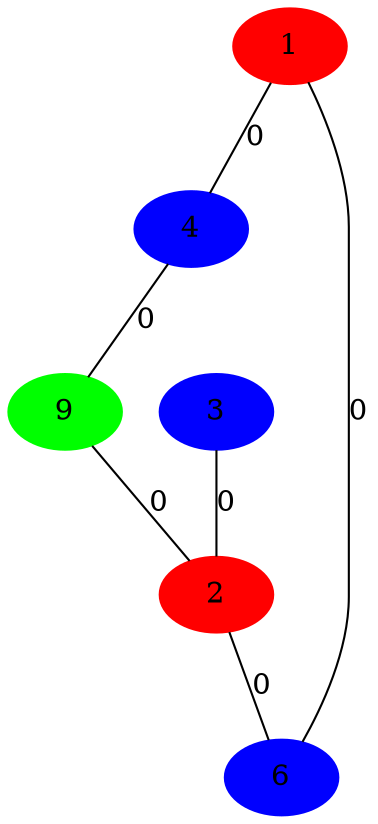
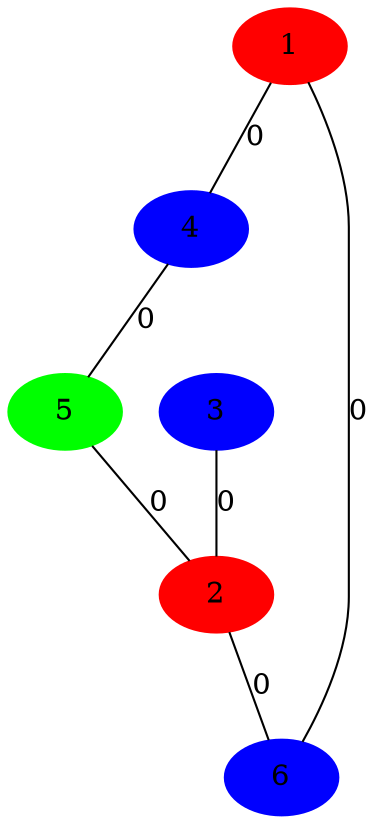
(65, 412) -> (65, 412)
